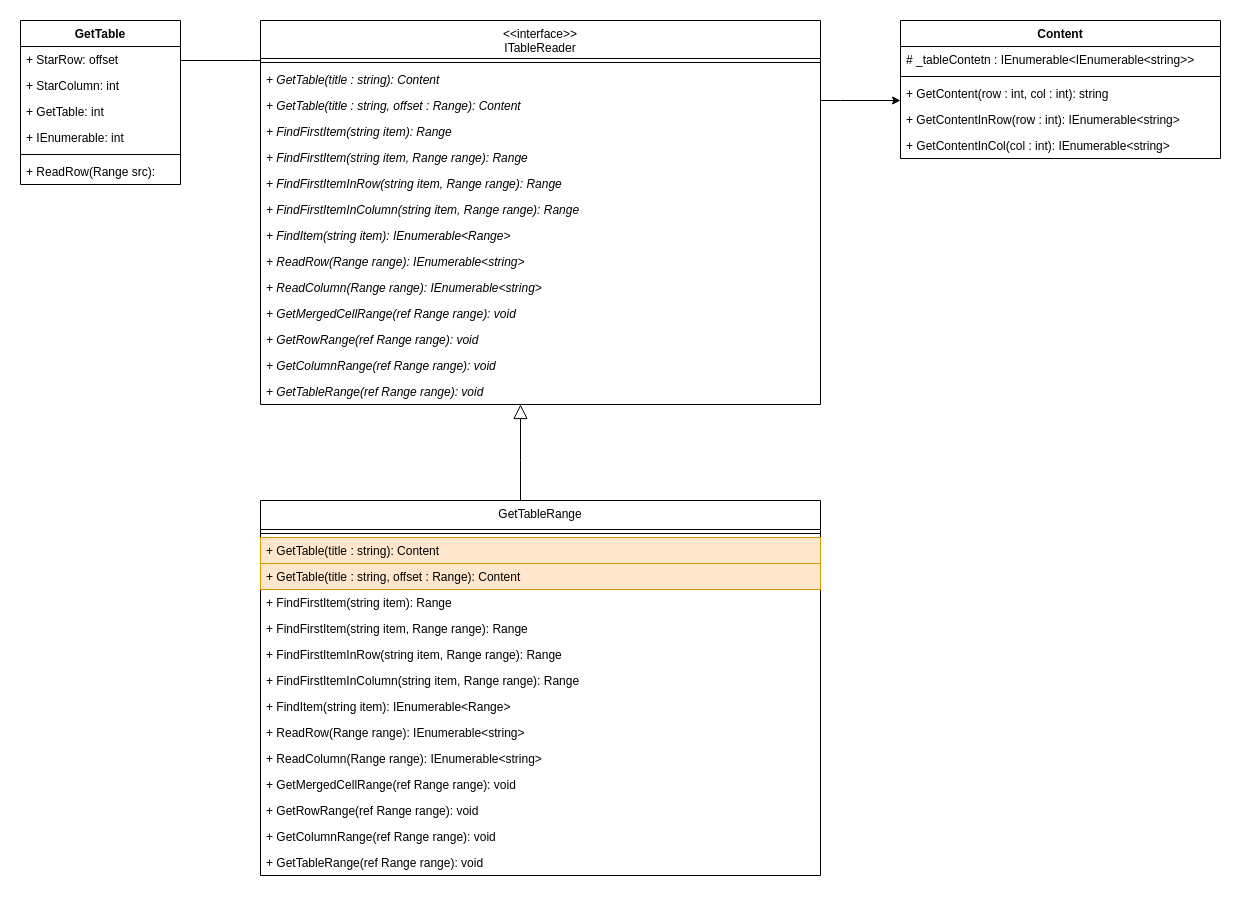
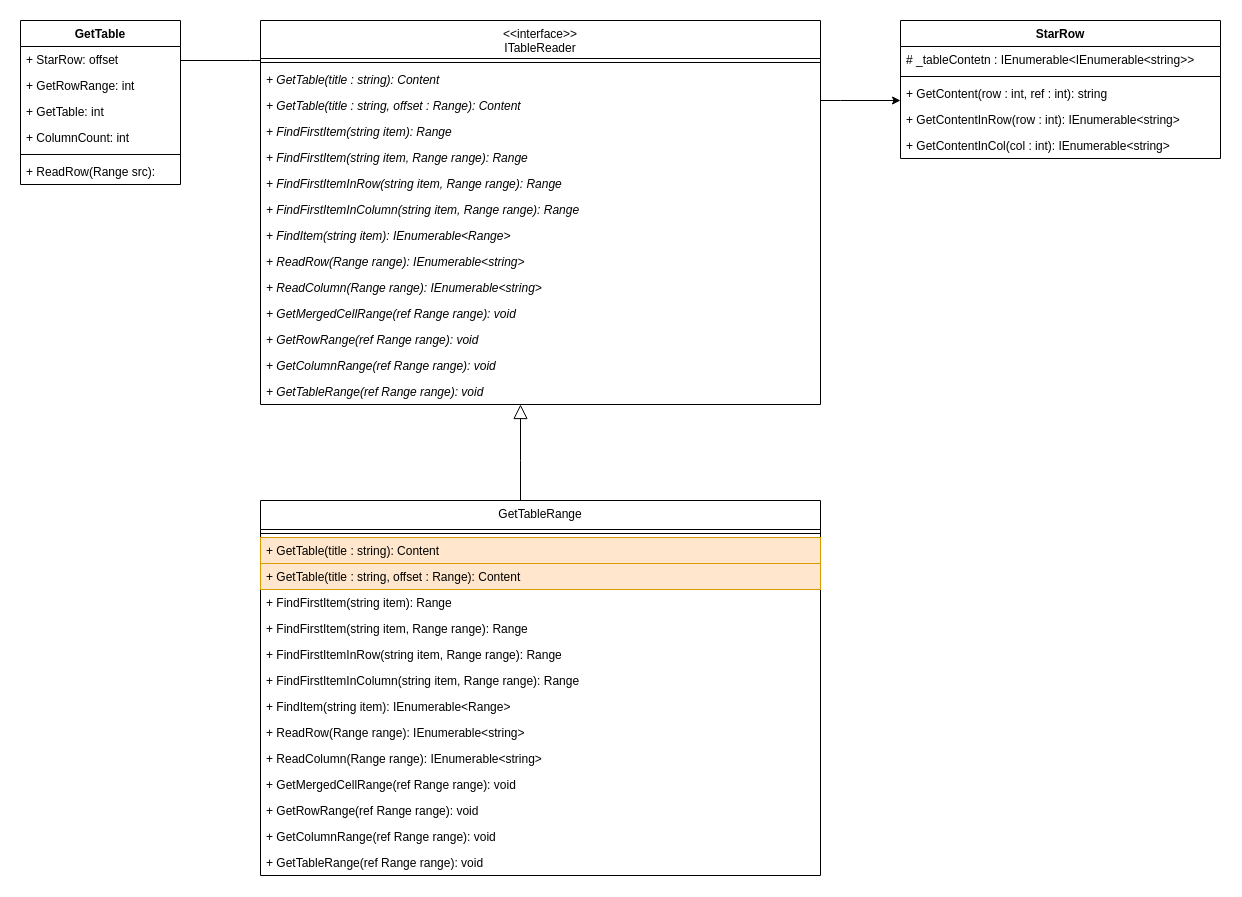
(1060, 34) -> (1060, 34)
(75, 86) -> (80, 86)
(1024, 94) -> (1025, 94)
(79, 138) -> (79, 138)
